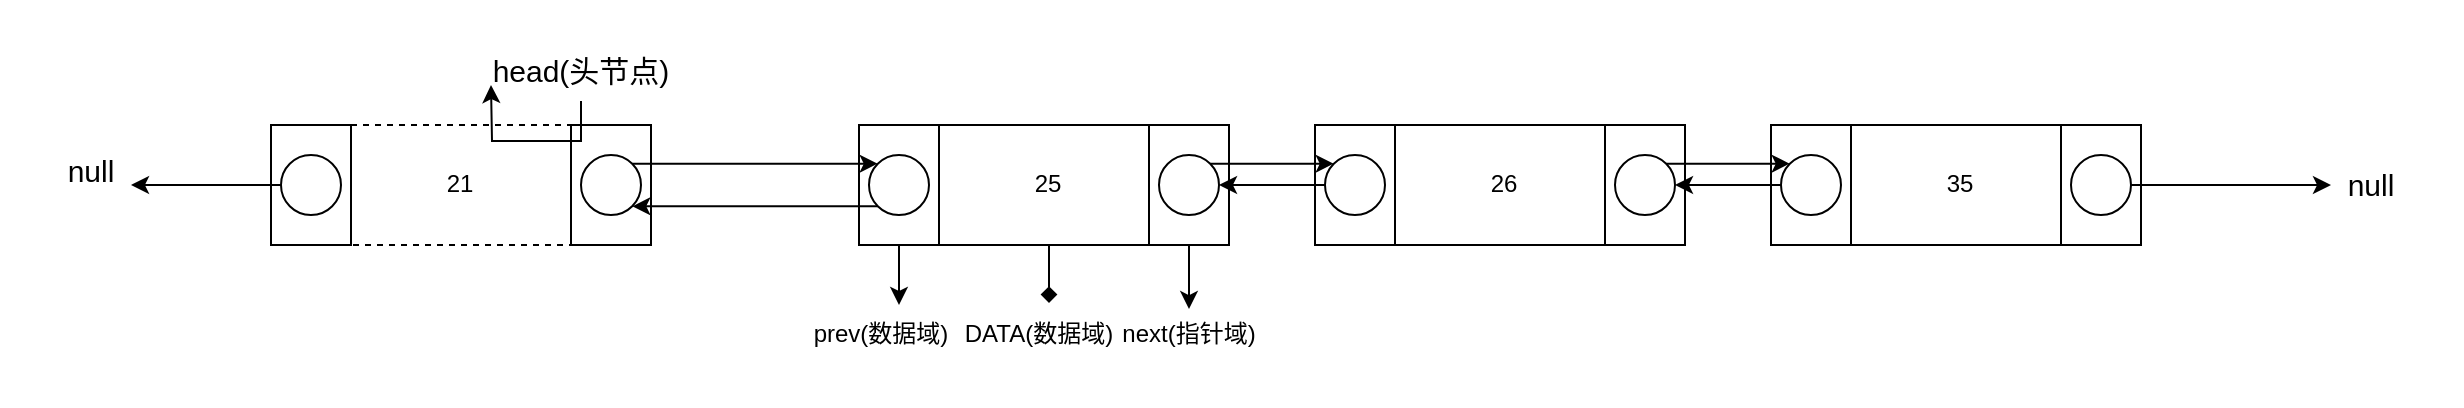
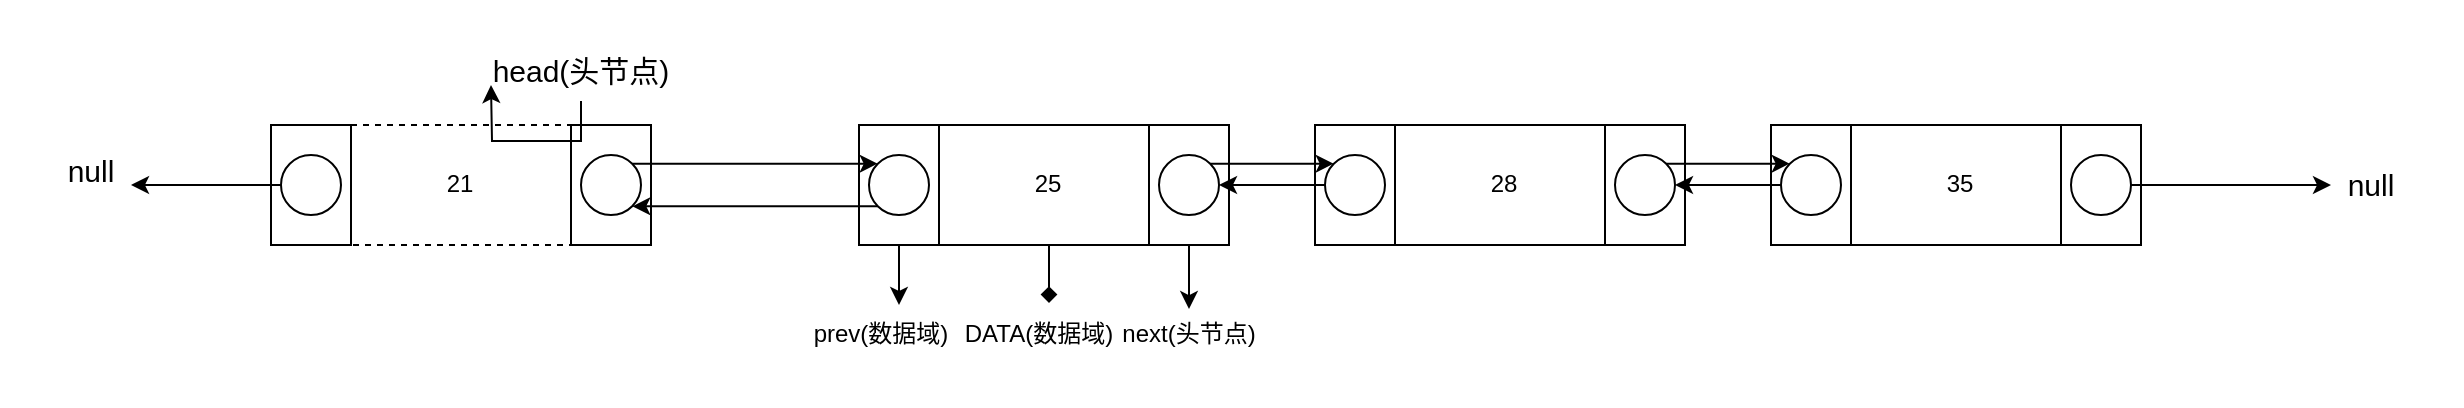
(1505, 185) -> (1505, 185)
(1190, 335) -> (1190, 335)
